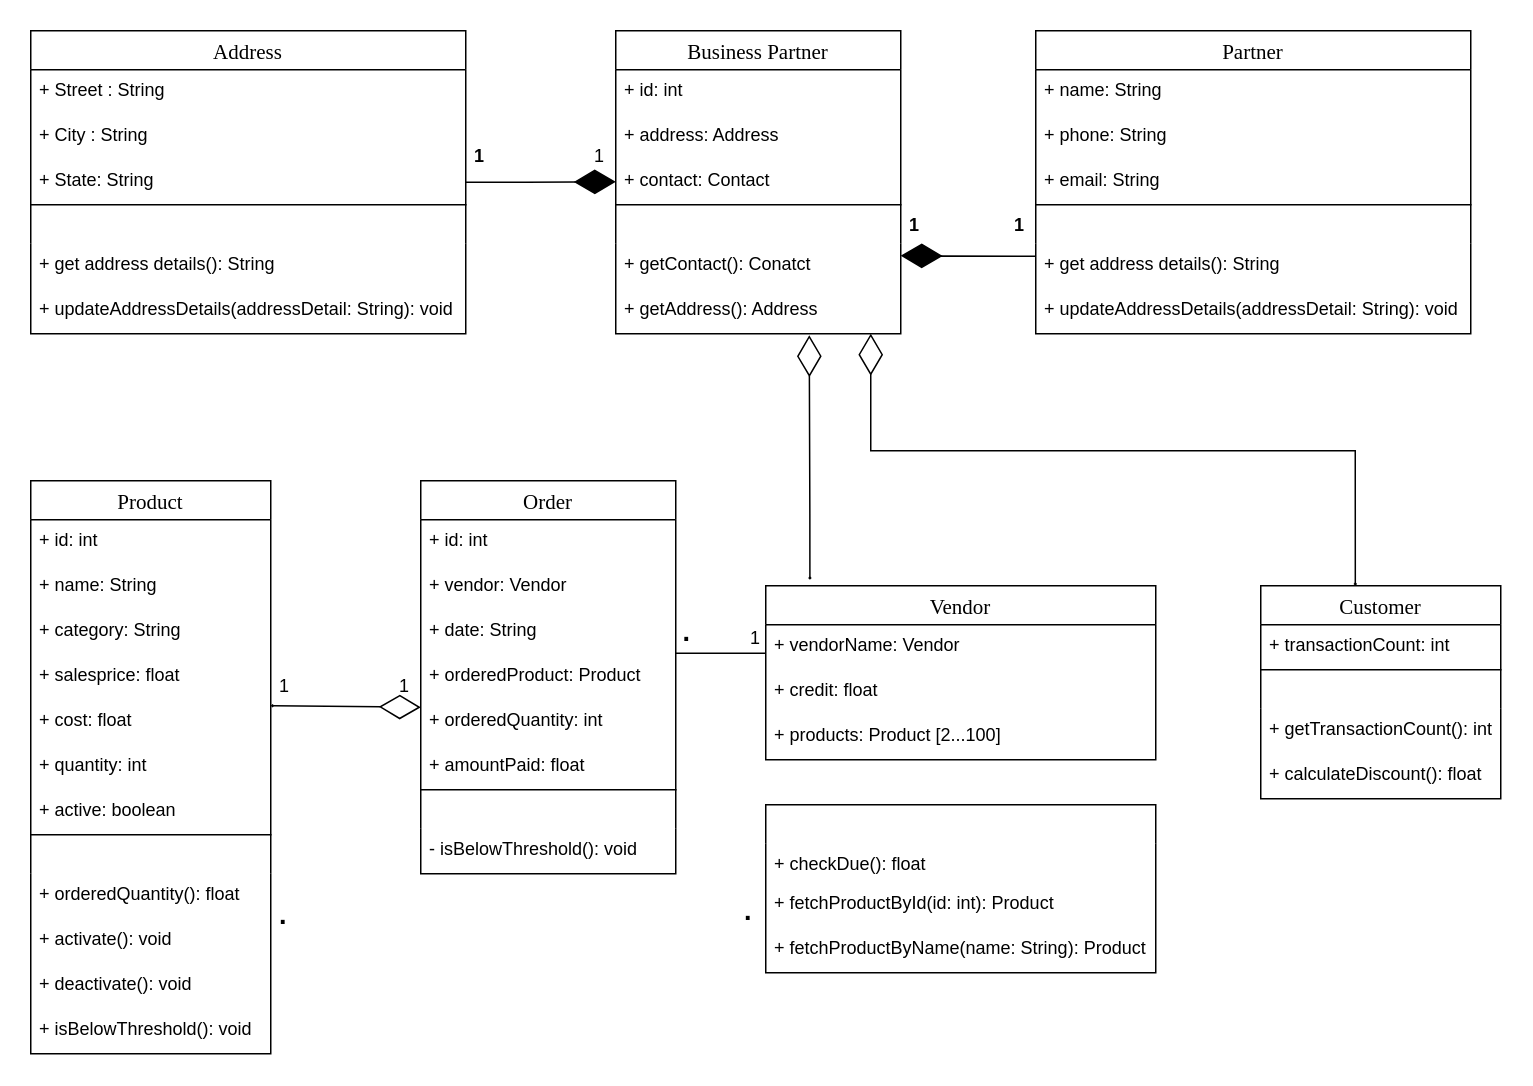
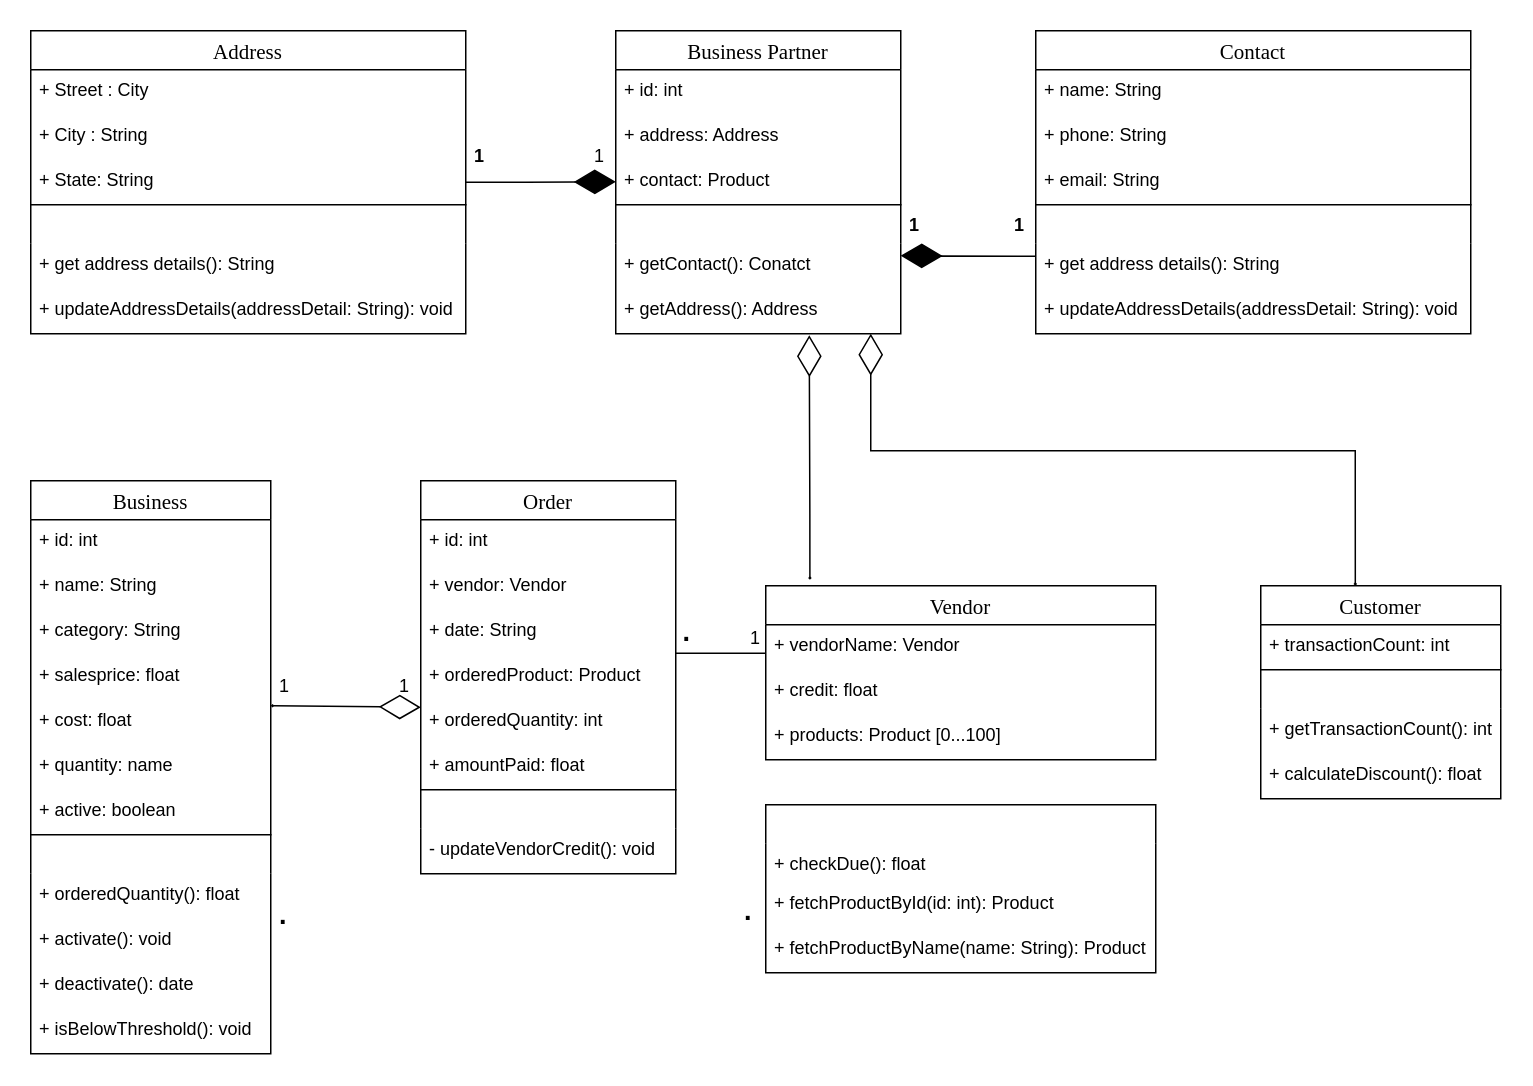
(1253, 52) -> (1253, 52)
(113, 90) -> (103, 90)
(708, 180) -> (708, 180)
(150, 502) -> (150, 502)
(904, 735) -> (904, 735)
(103, 765) -> (110, 765)
(544, 849) -> (558, 849)
(128, 984) -> (130, 984)
